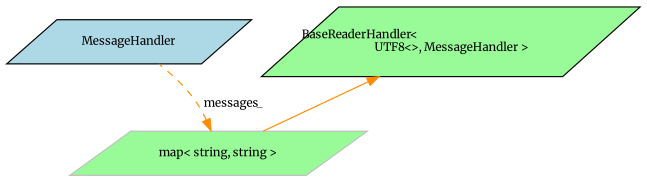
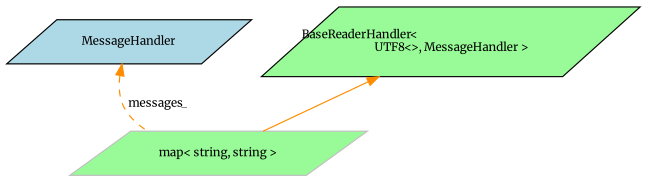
(186, 89) -> (124, 108)
